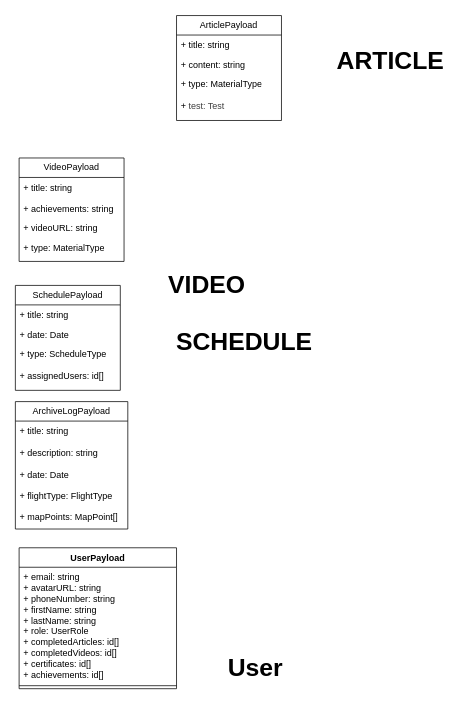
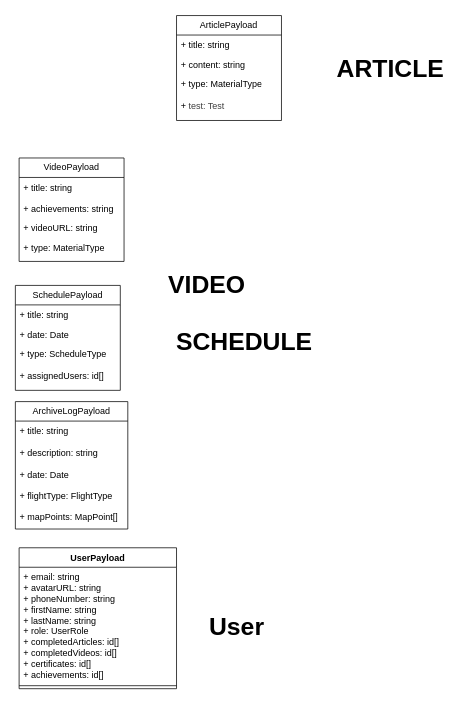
(390, 60) -> (390, 68)
(255, 668) -> (237, 627)
